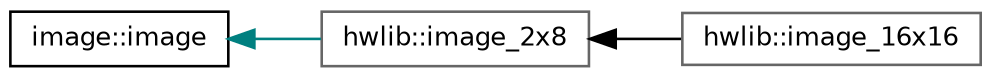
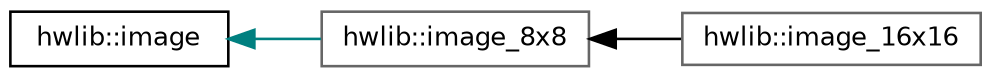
(119, 39) -> (119, 39)
(455, 39) -> (455, 39)
